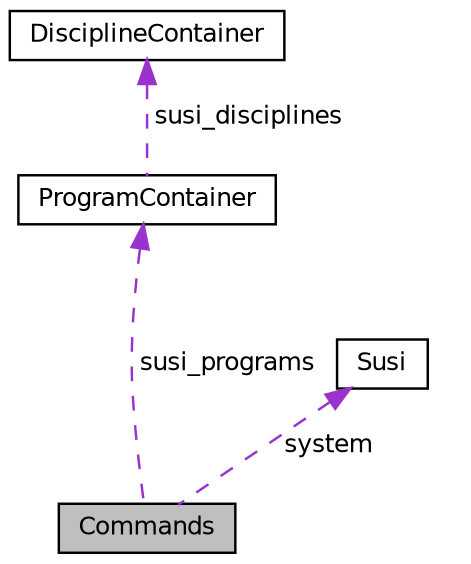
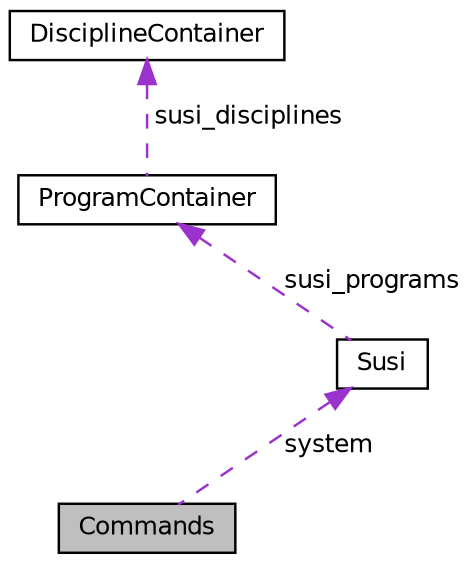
(132, 377) -> (275, 289)
